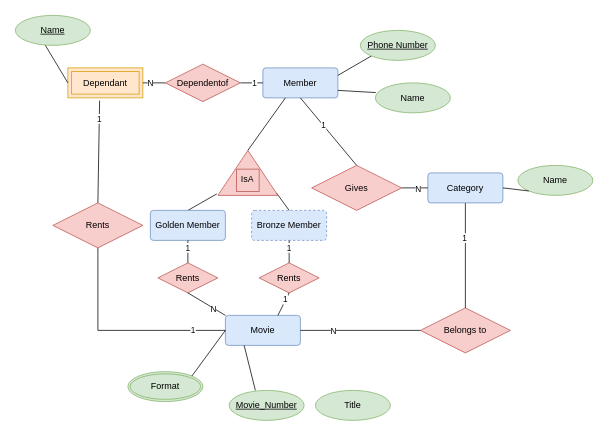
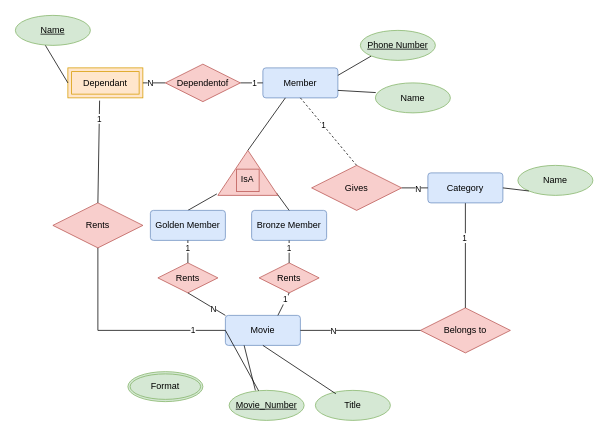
(328, 130) -> (328, 130)
(289, 225) -> (289, 225)
(208, 354) -> (238, 353)
none -> (299, 369)
